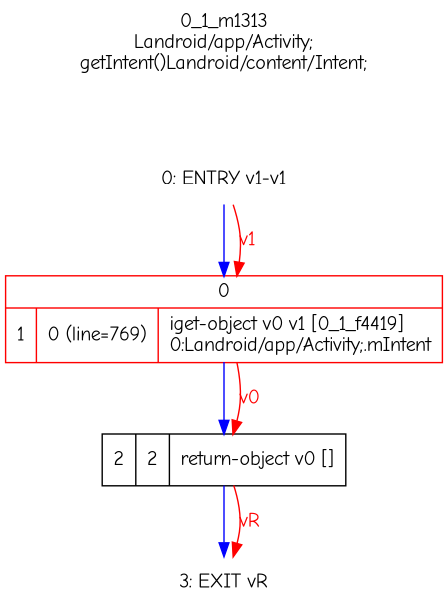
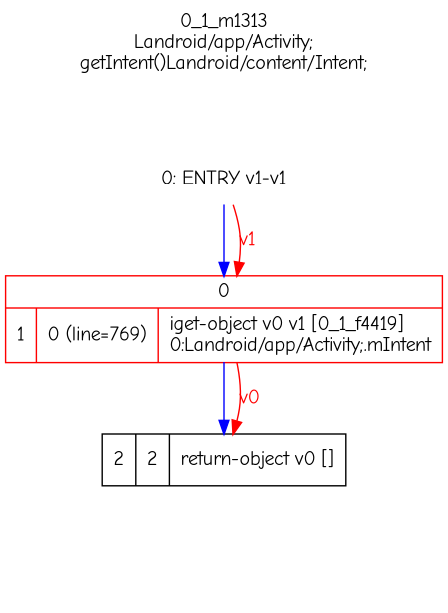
(224, 582) -> none
